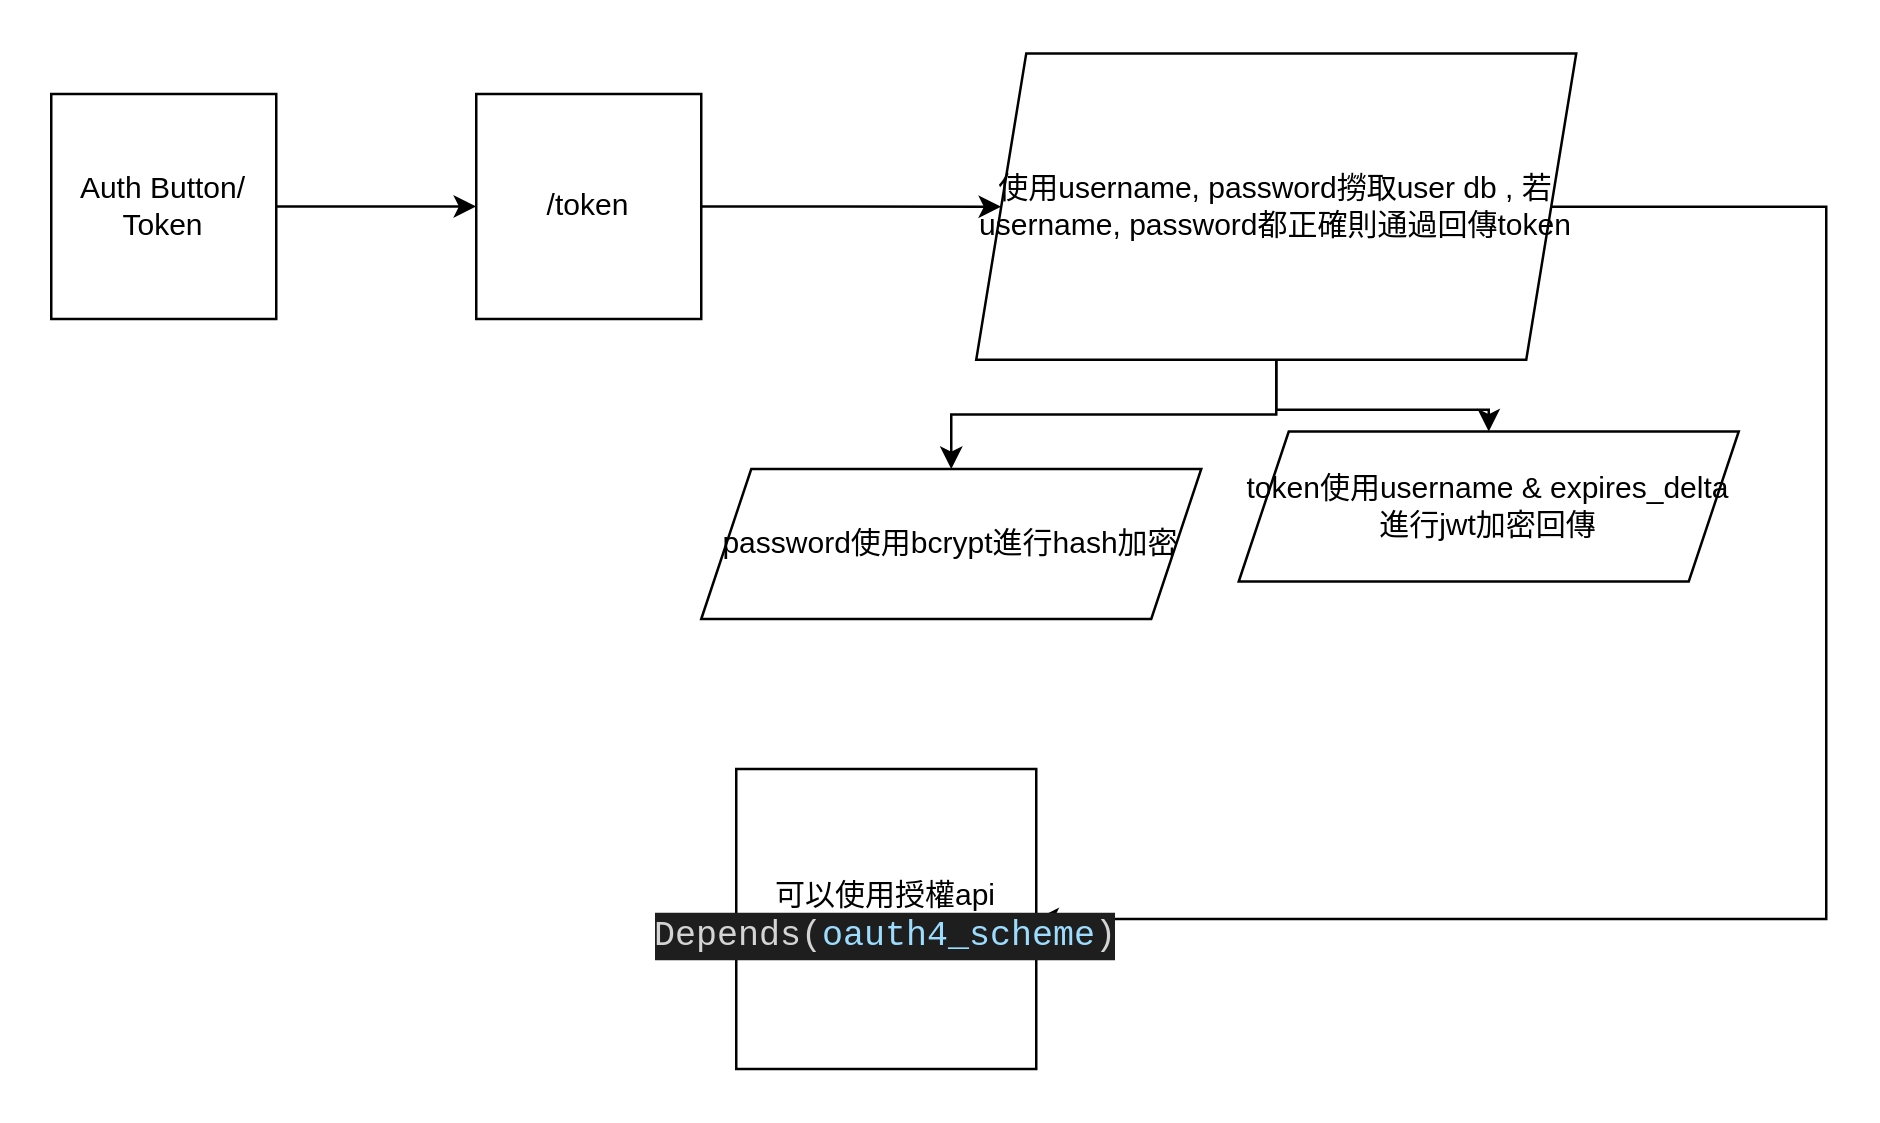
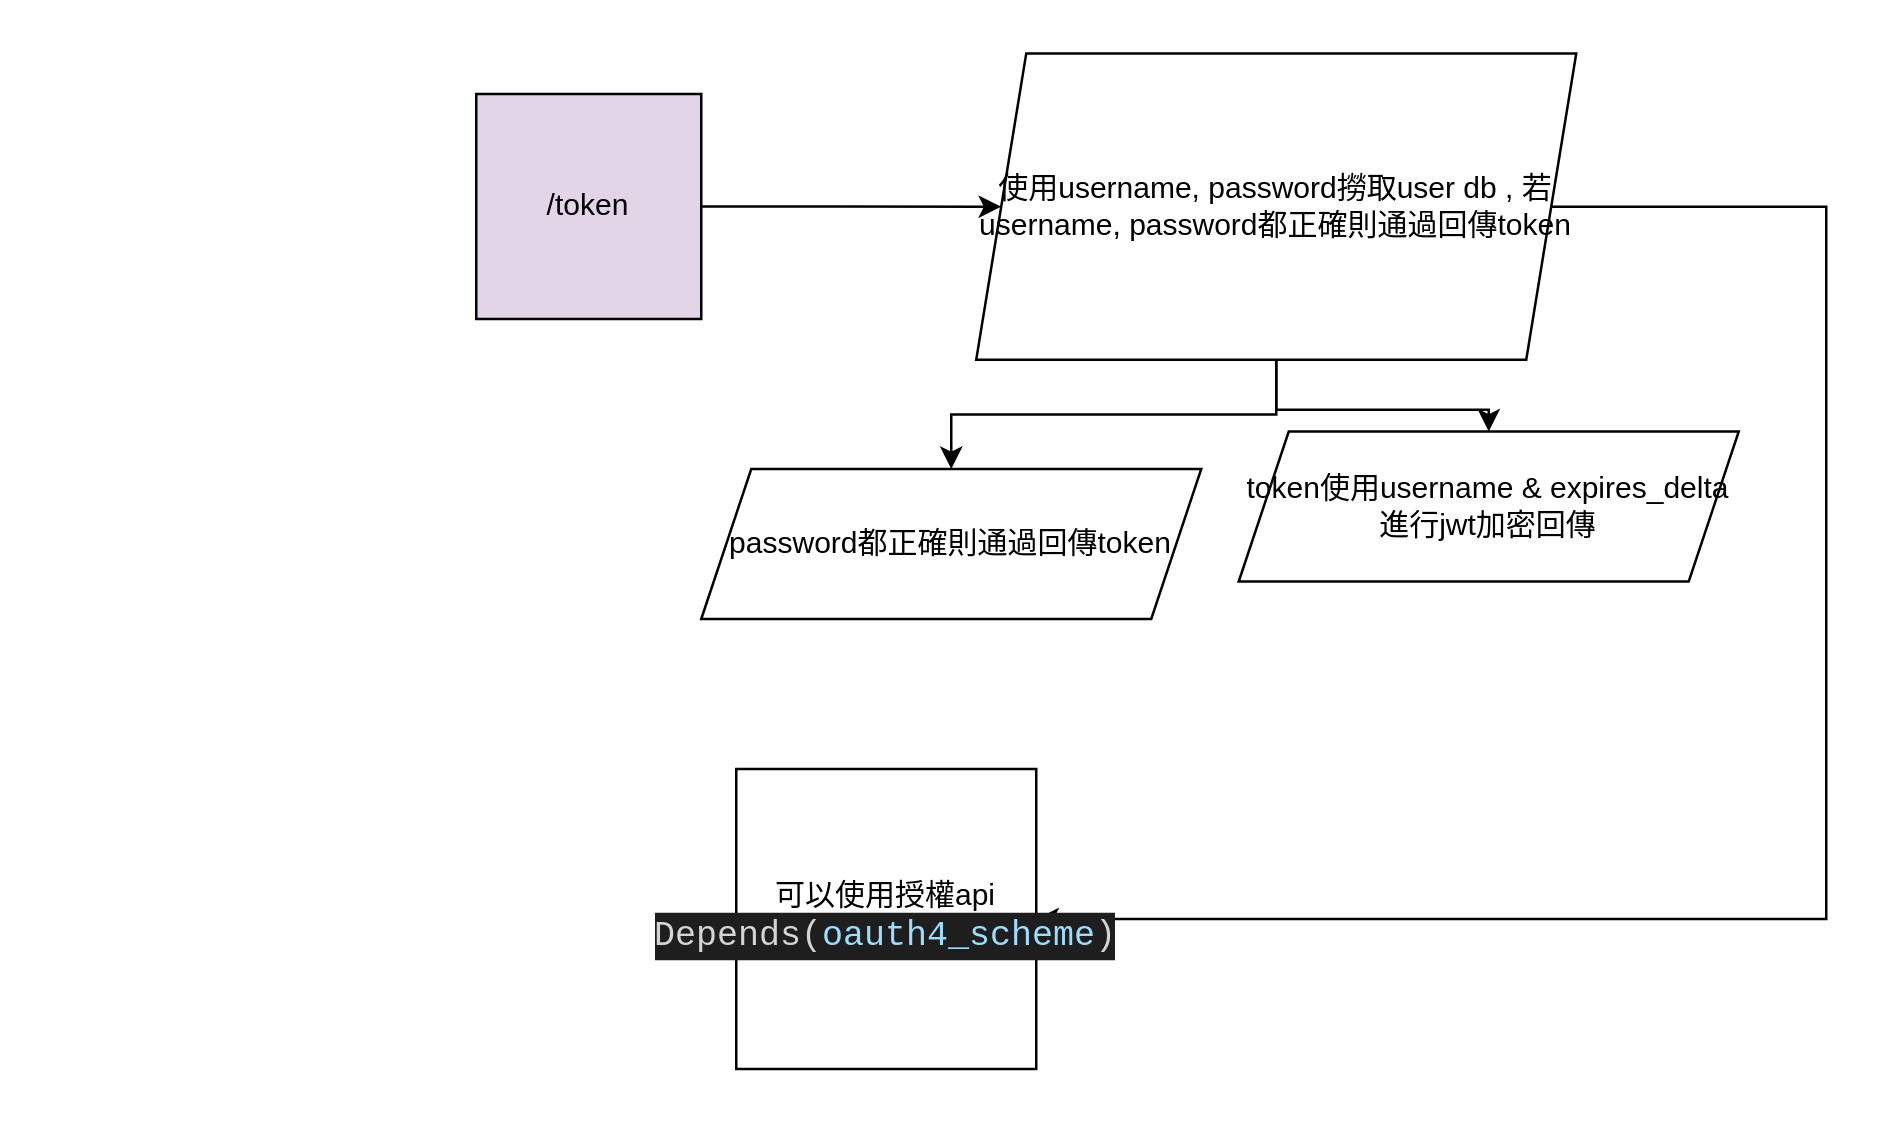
(164, 206) -> none
(368, 206) -> none
(589, 206) -> (589, 206)
(951, 544) -> (951, 544)
